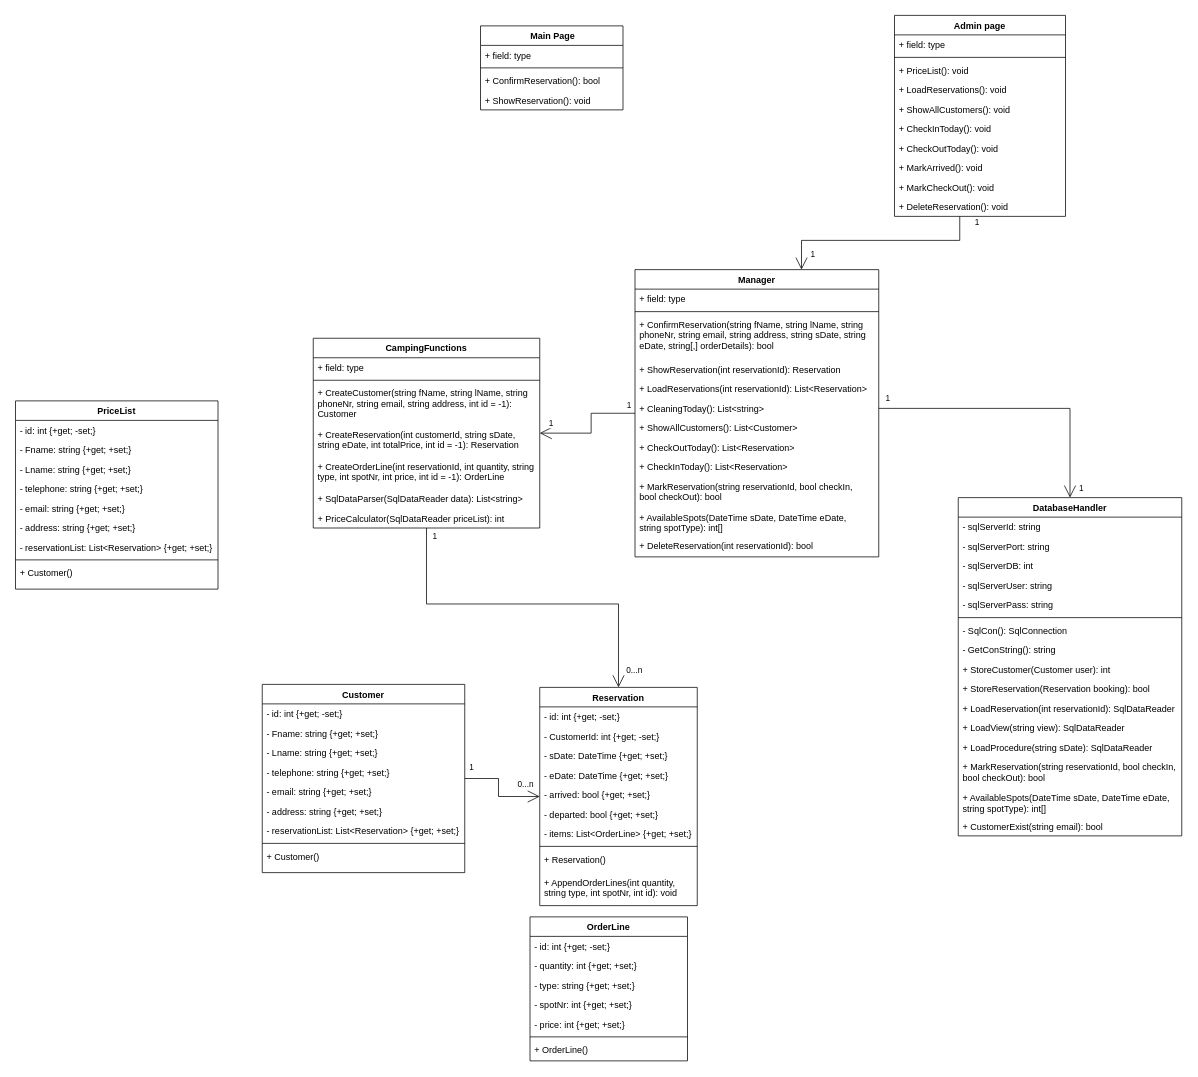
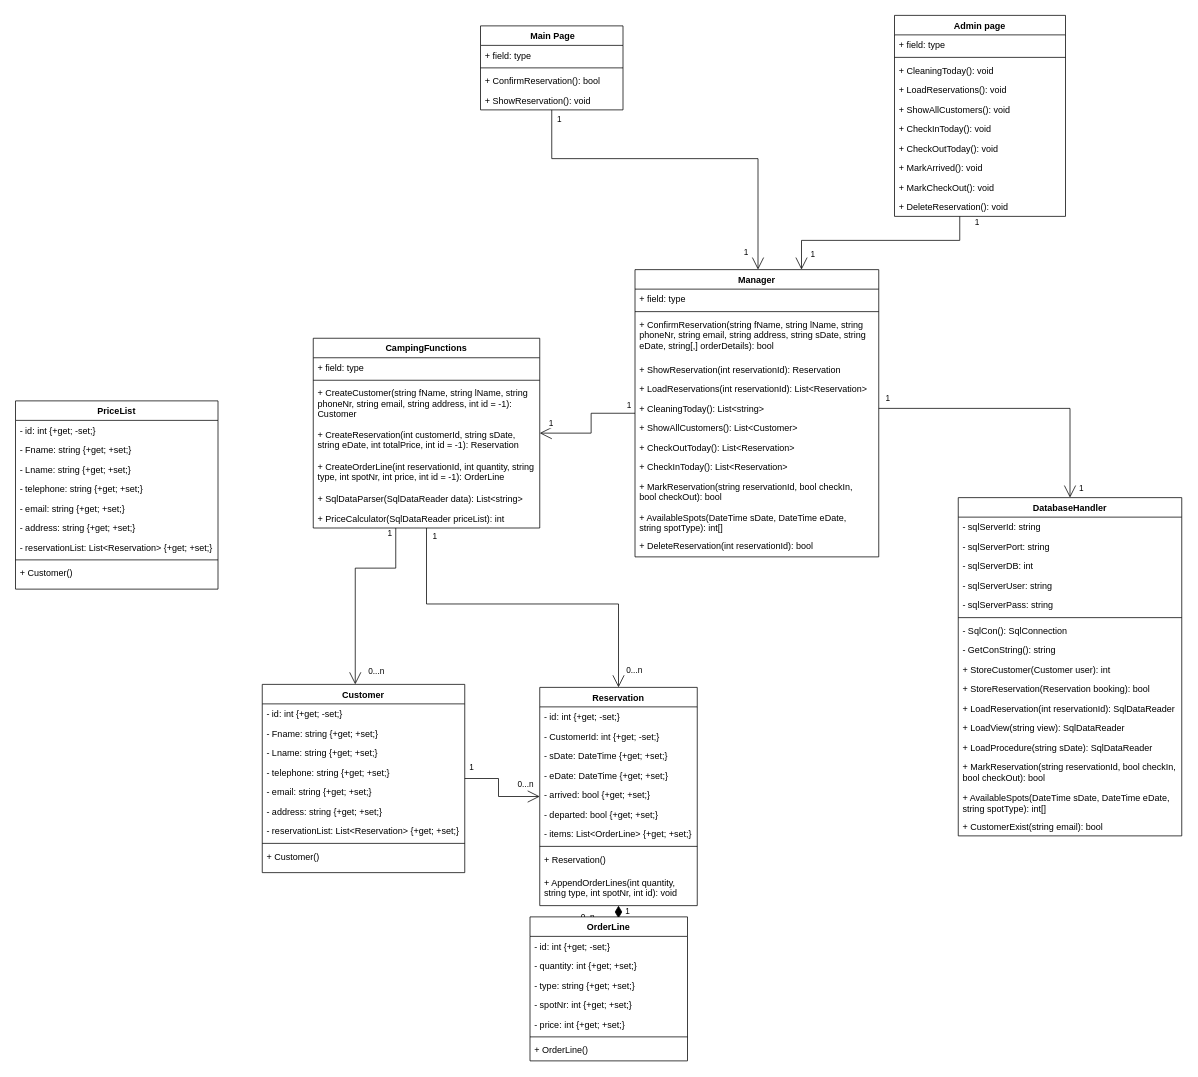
(939, 71) -> (949, 71)
none -> (632, 159)
none -> (355, 586)
none -> (618, 918)
